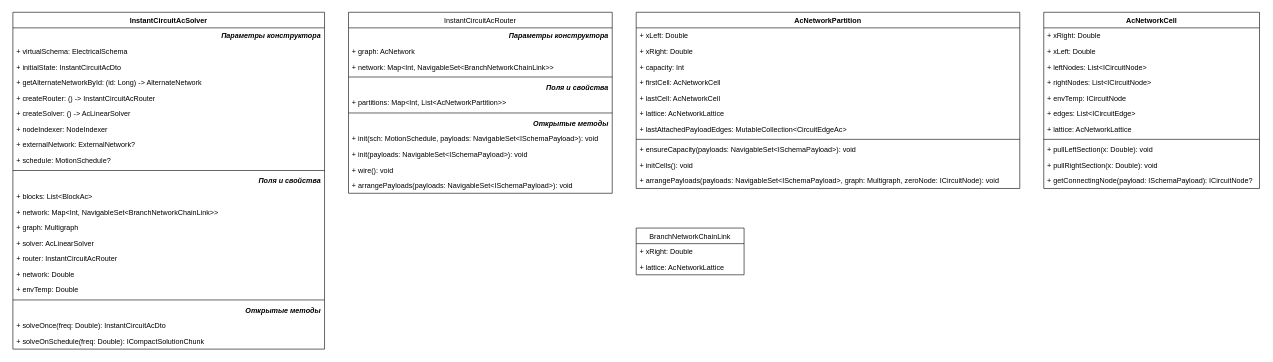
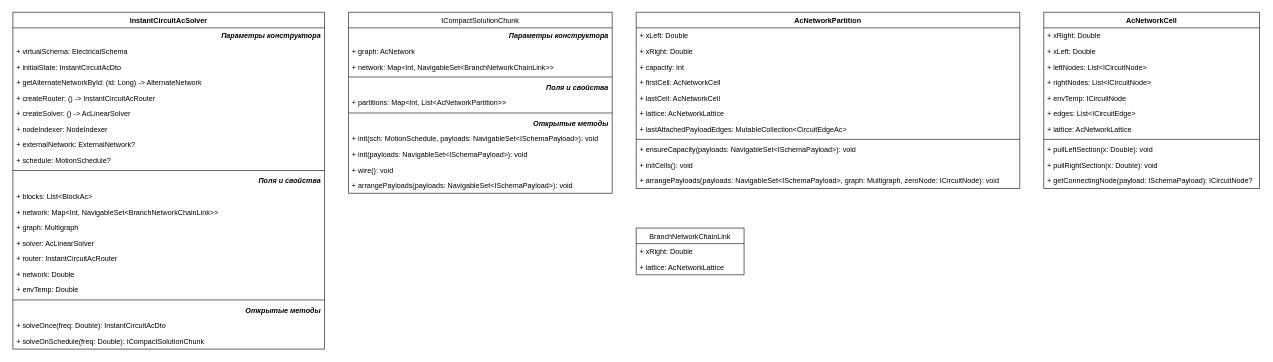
(480, 20) -> (480, 20)
